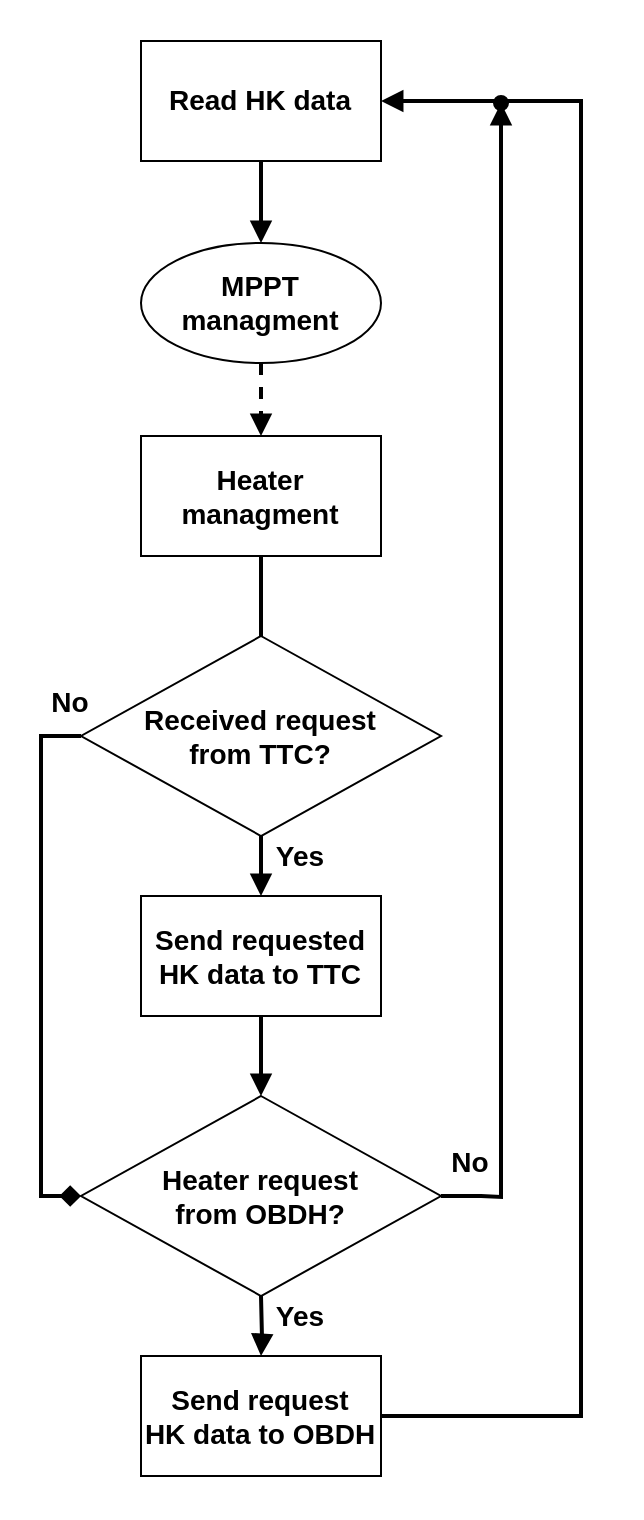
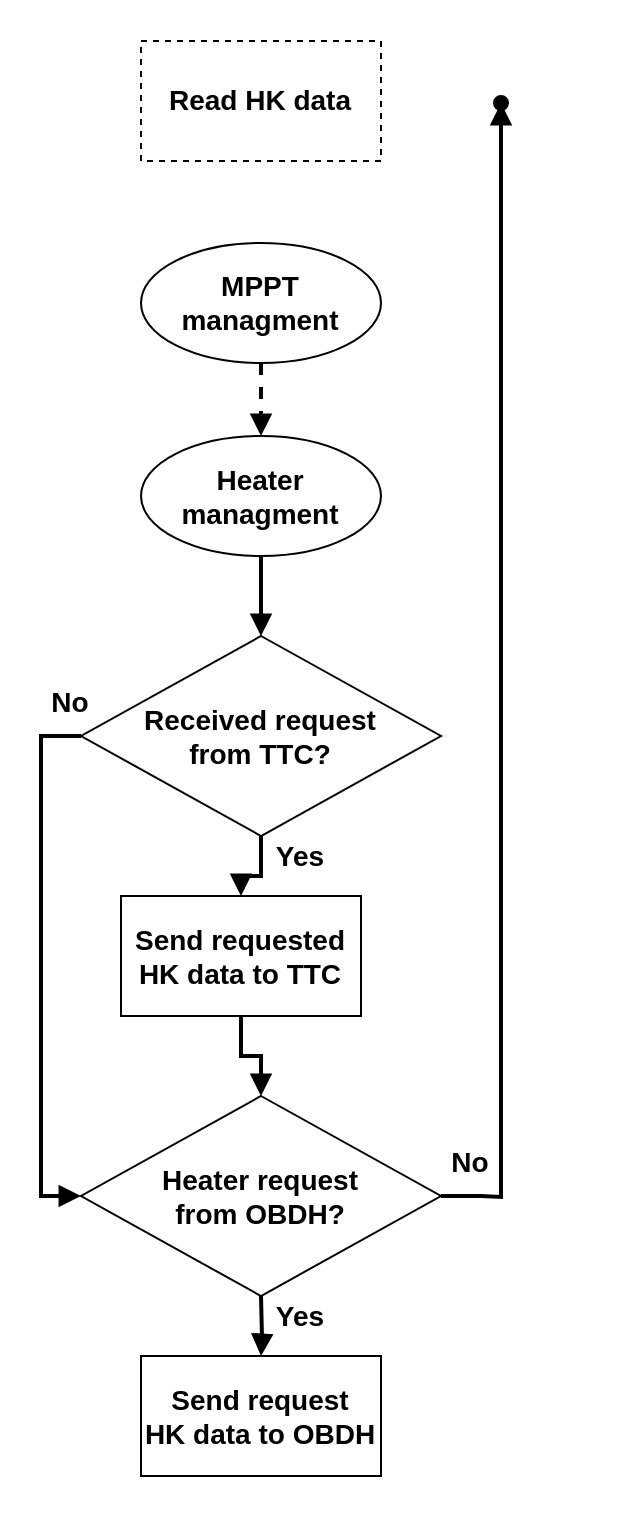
(261, 101) -> (261, 101)
(261, 191) -> none
(261, 496) -> (261, 496)
(261, 623) -> (261, 613)
(581, 821) -> none
(261, 956) -> (241, 956)
(59, 1196) -> (58, 1196)
